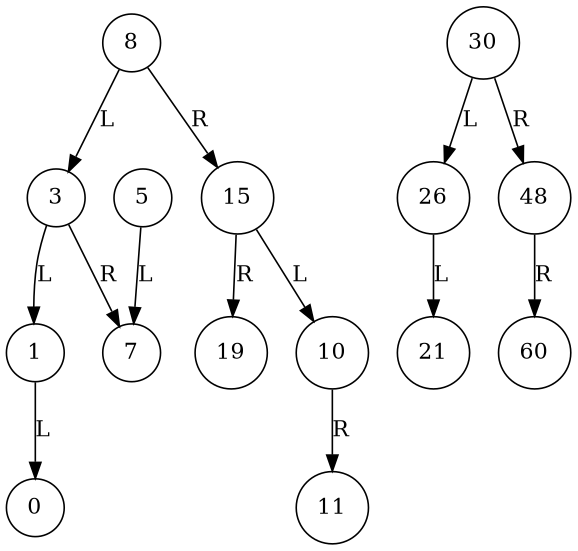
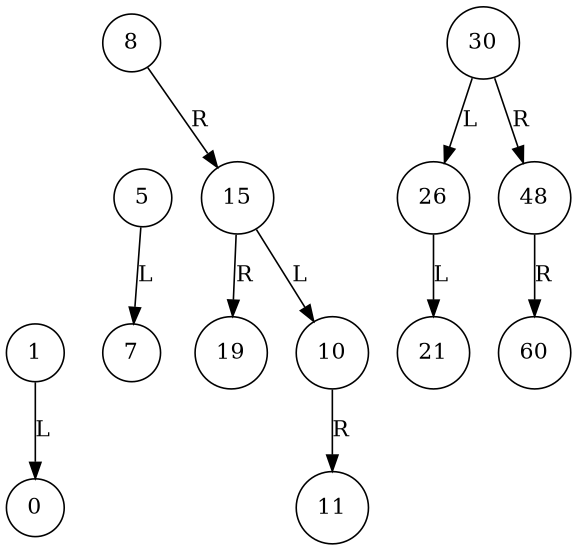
(56, 198) -> none
